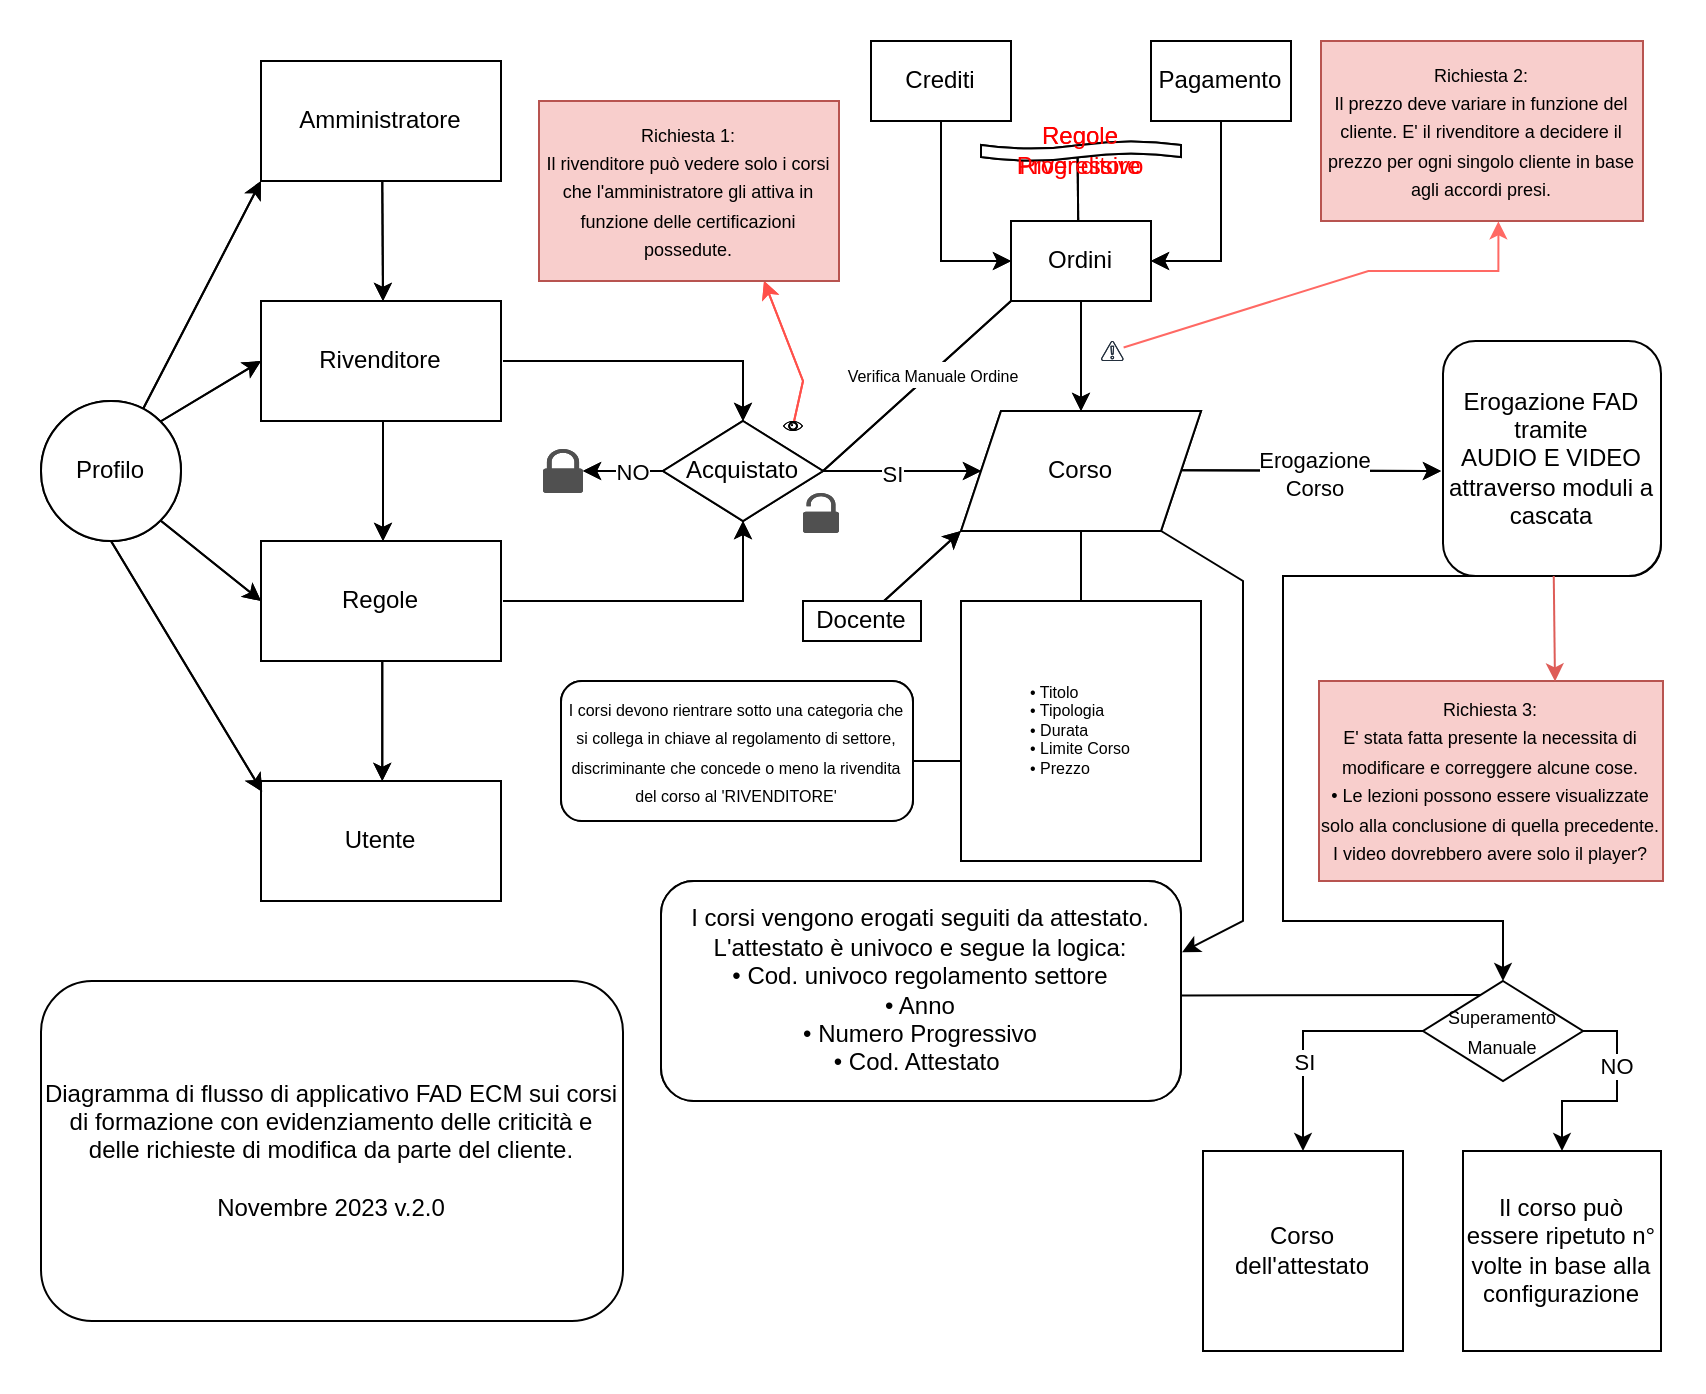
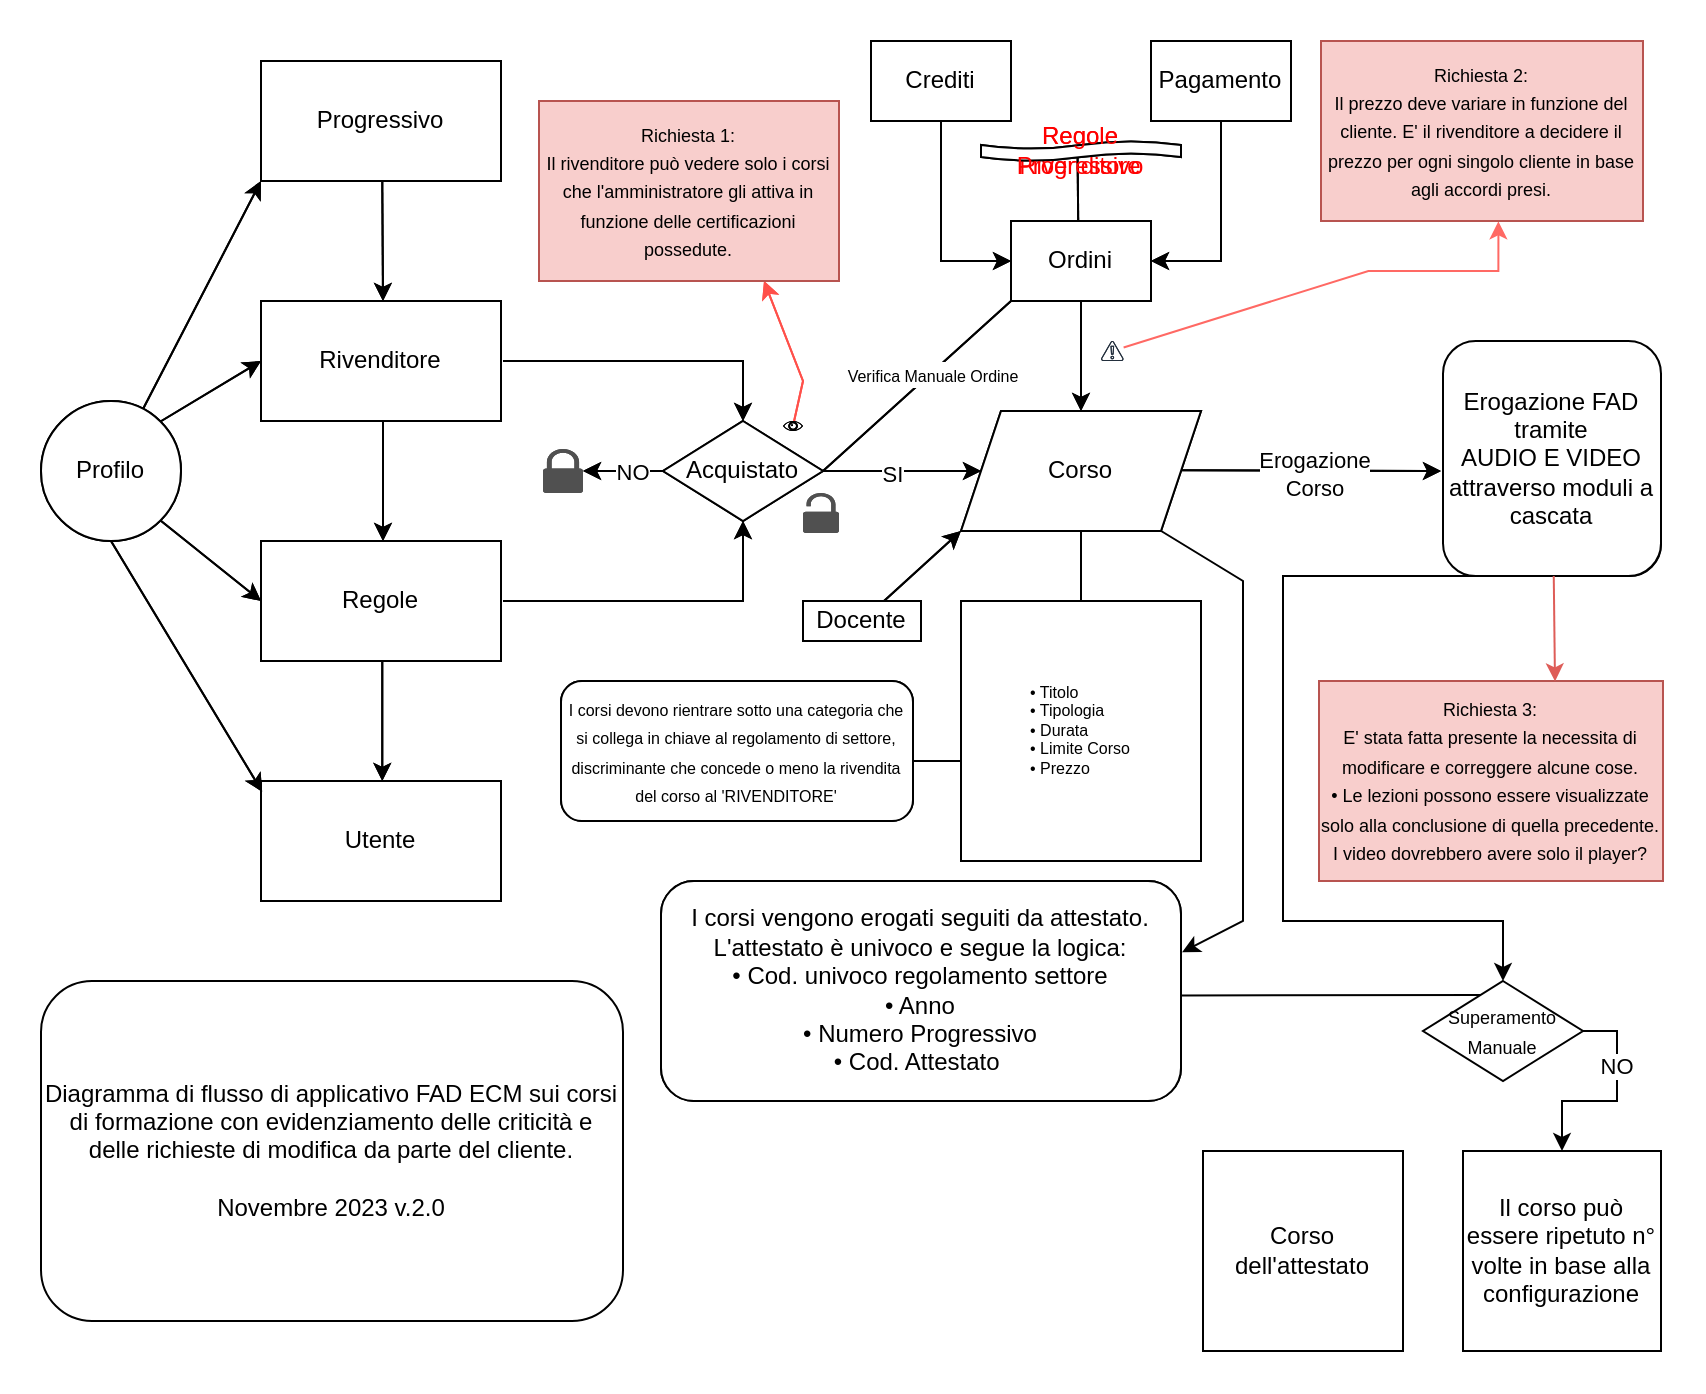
(381, 121) -> (381, 121)
(1310, 1031) -> none
